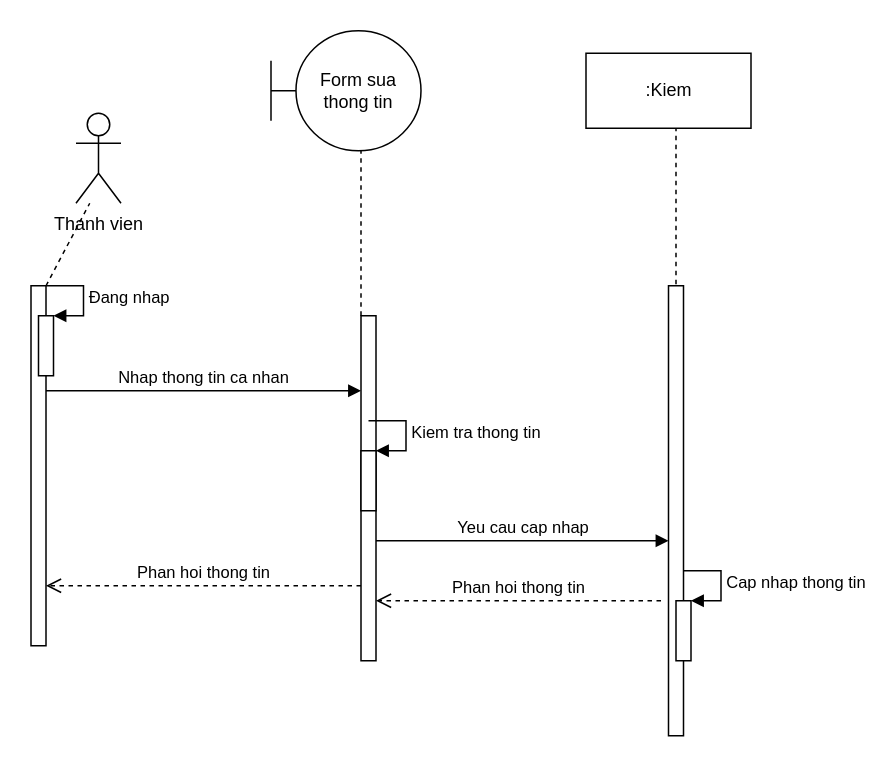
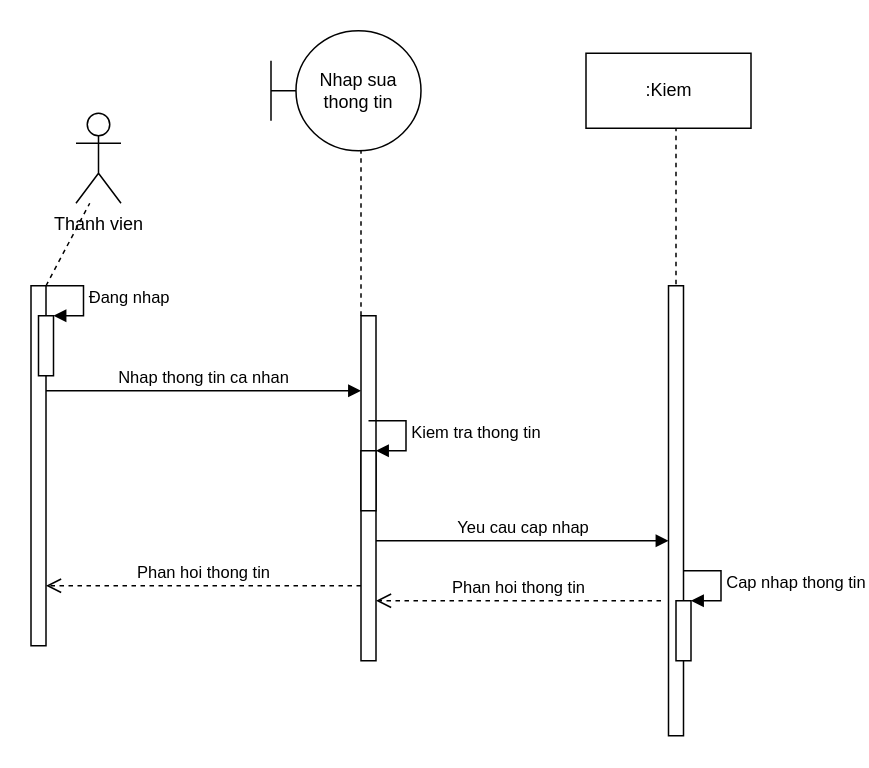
(359, 91) -> (359, 91)
